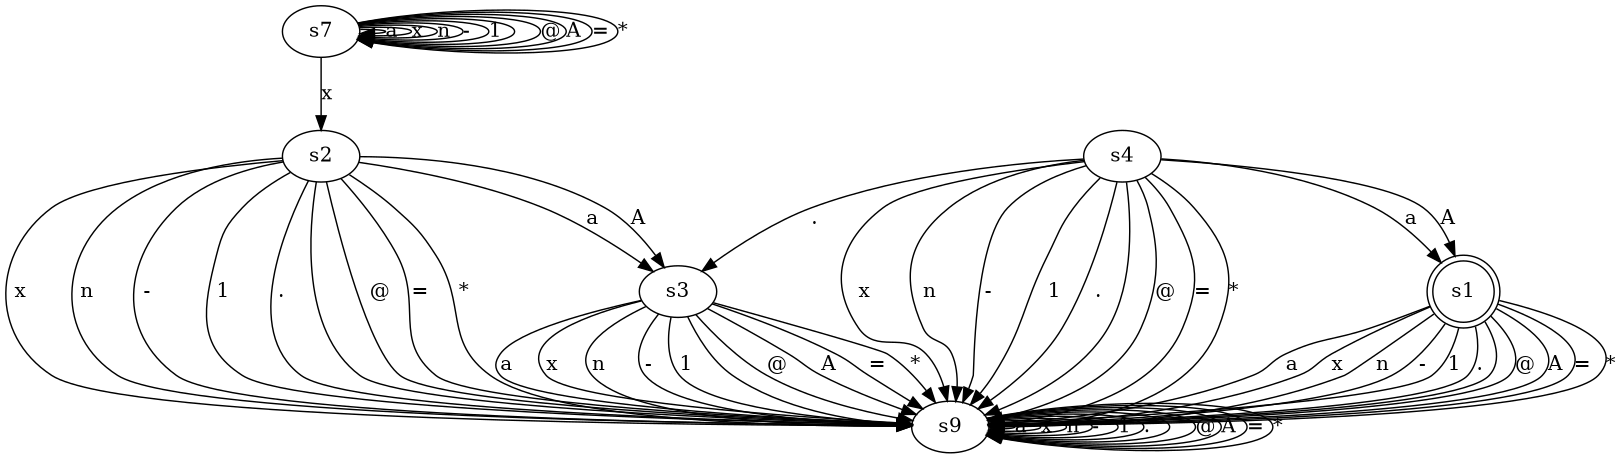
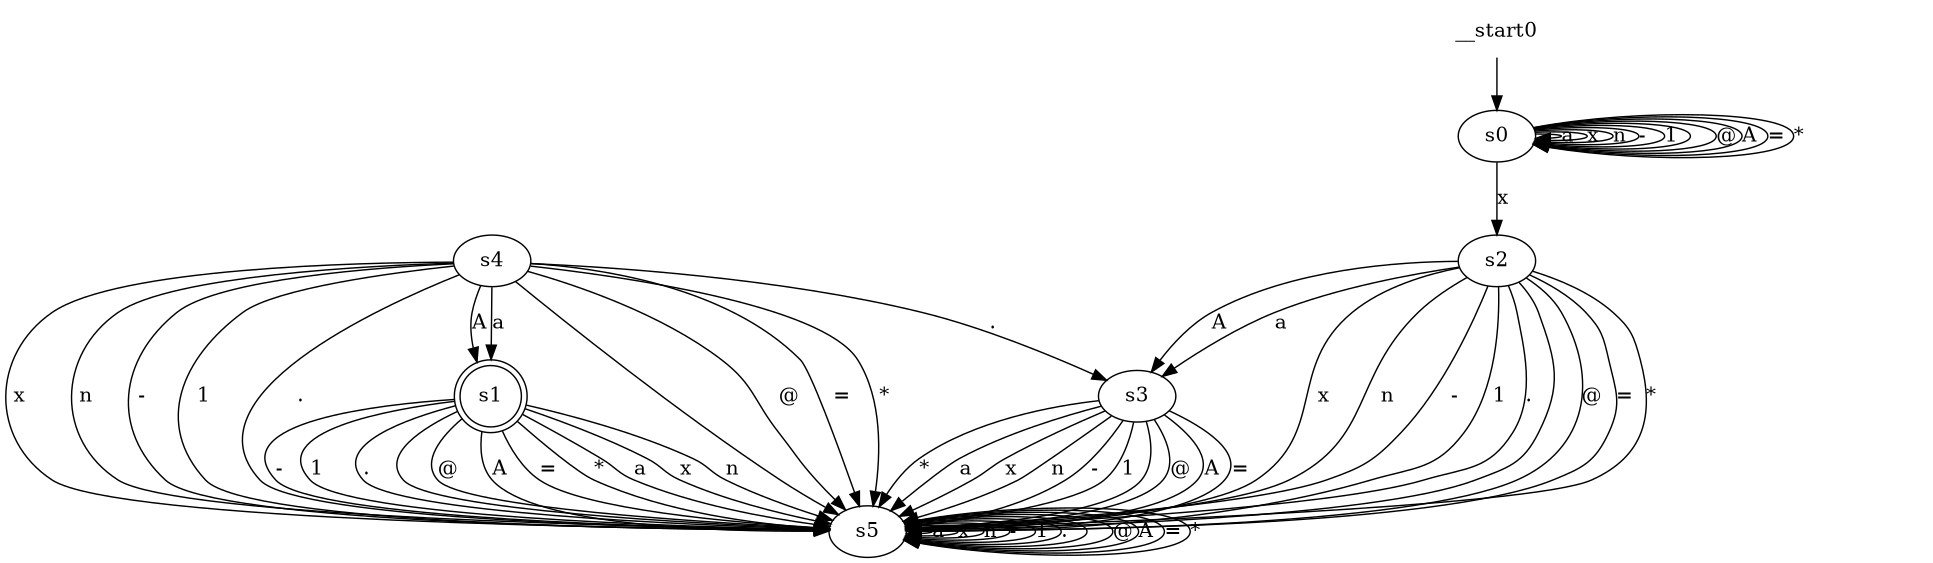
(321, 32) -> (1497, 136)
none -> (1497, 32)
(950, 427) -> (868, 532)
